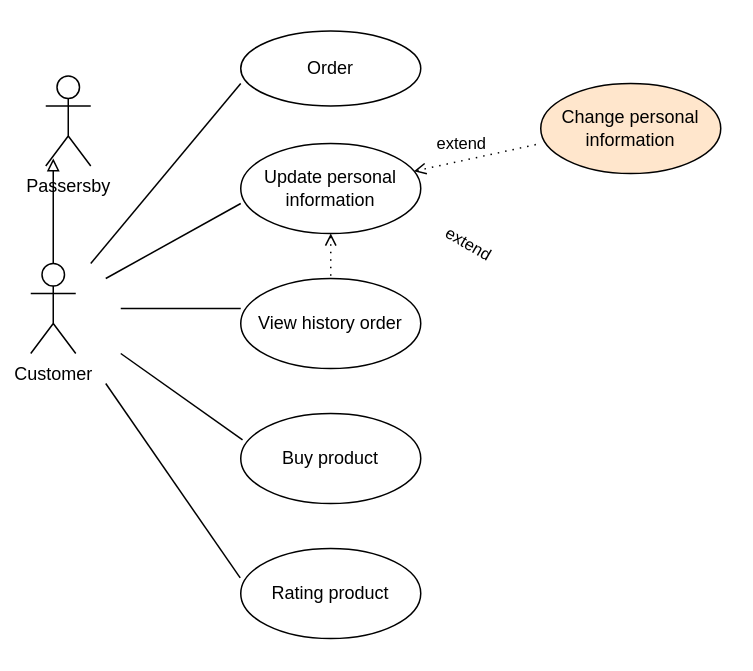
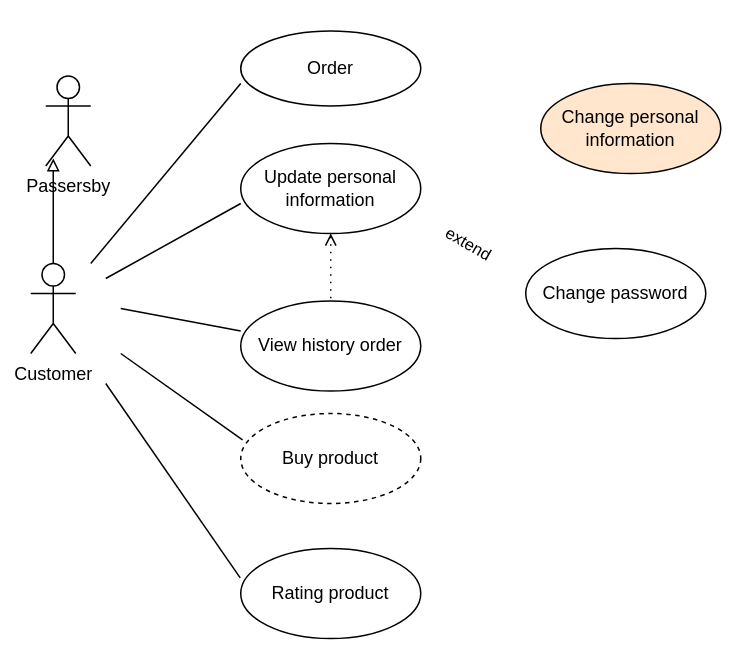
(477, 157) -> none
none -> (616, 293)
(331, 323) -> (331, 346)
(331, 458) -> (331, 458)
